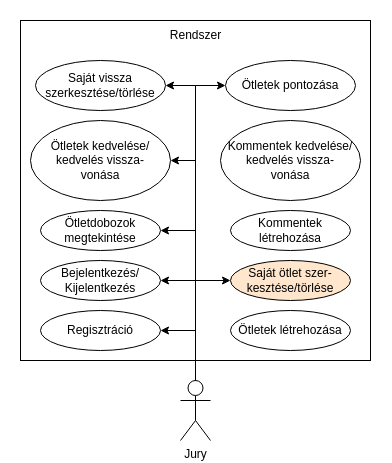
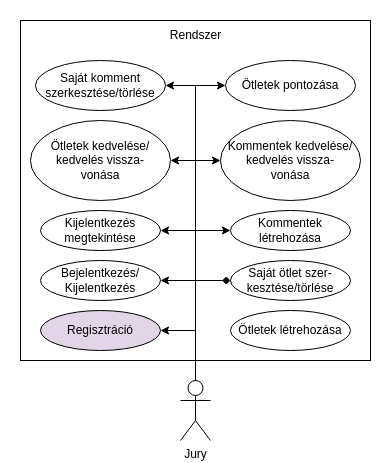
(101, 86) -> (101, 86)
none -> (205, 161)
(101, 231) -> (101, 231)
none -> (210, 231)
(222, 281) -> (222, 281)
(291, 281) -> (291, 281)
(101, 331) -> (101, 331)
